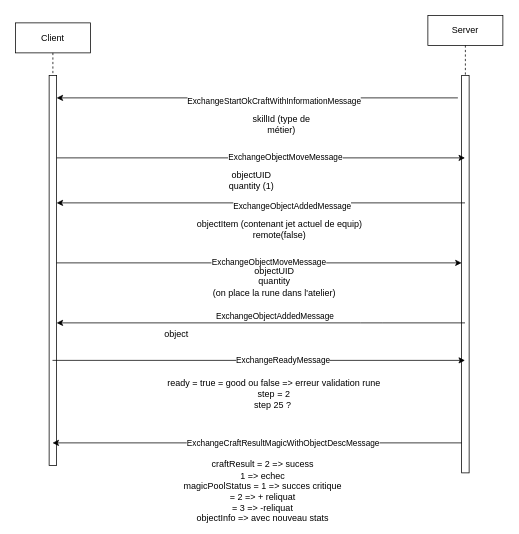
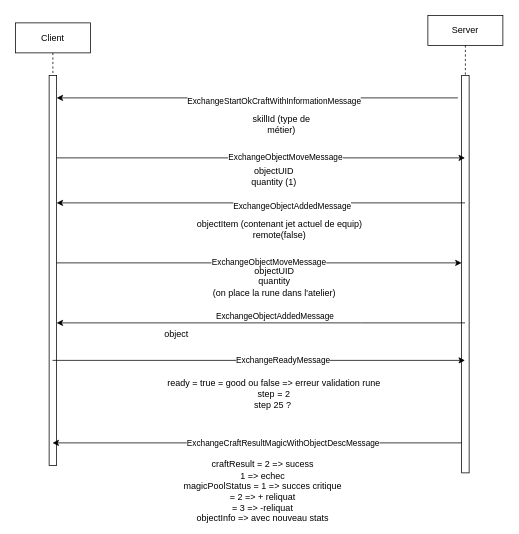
(252, 180) -> (274, 177)
